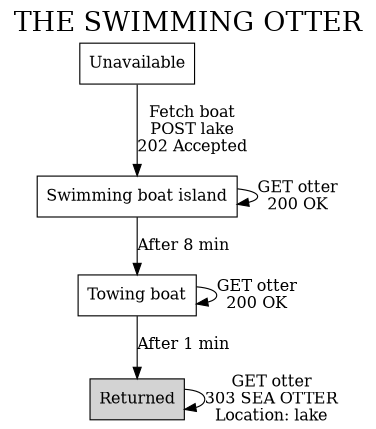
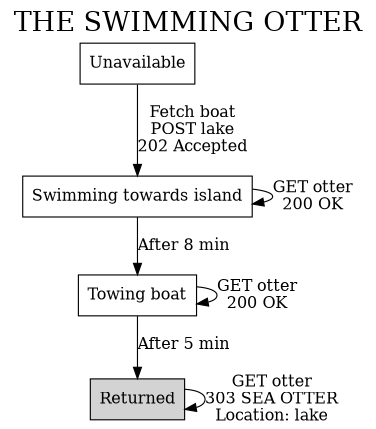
(137, 197) -> (137, 197)
(184, 345) -> (184, 345)
